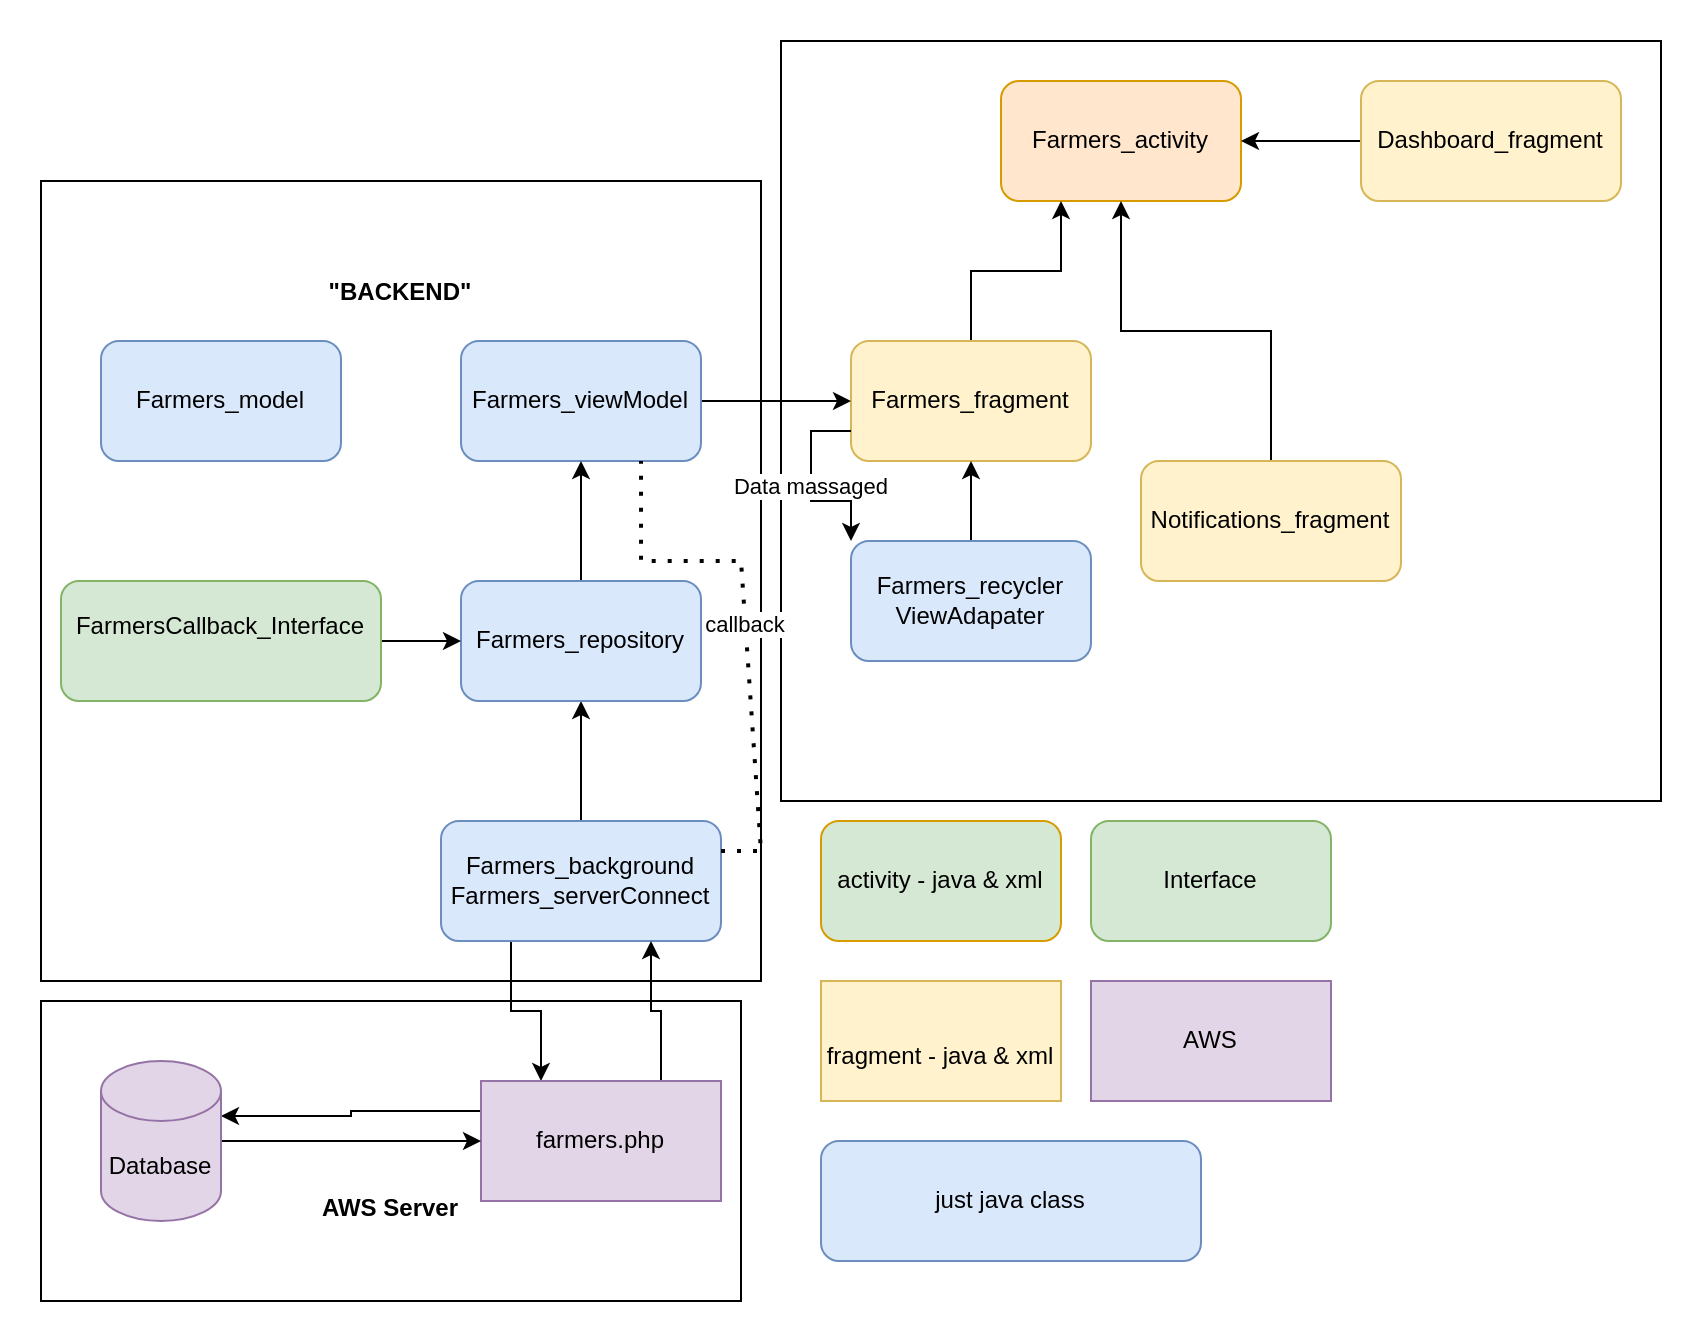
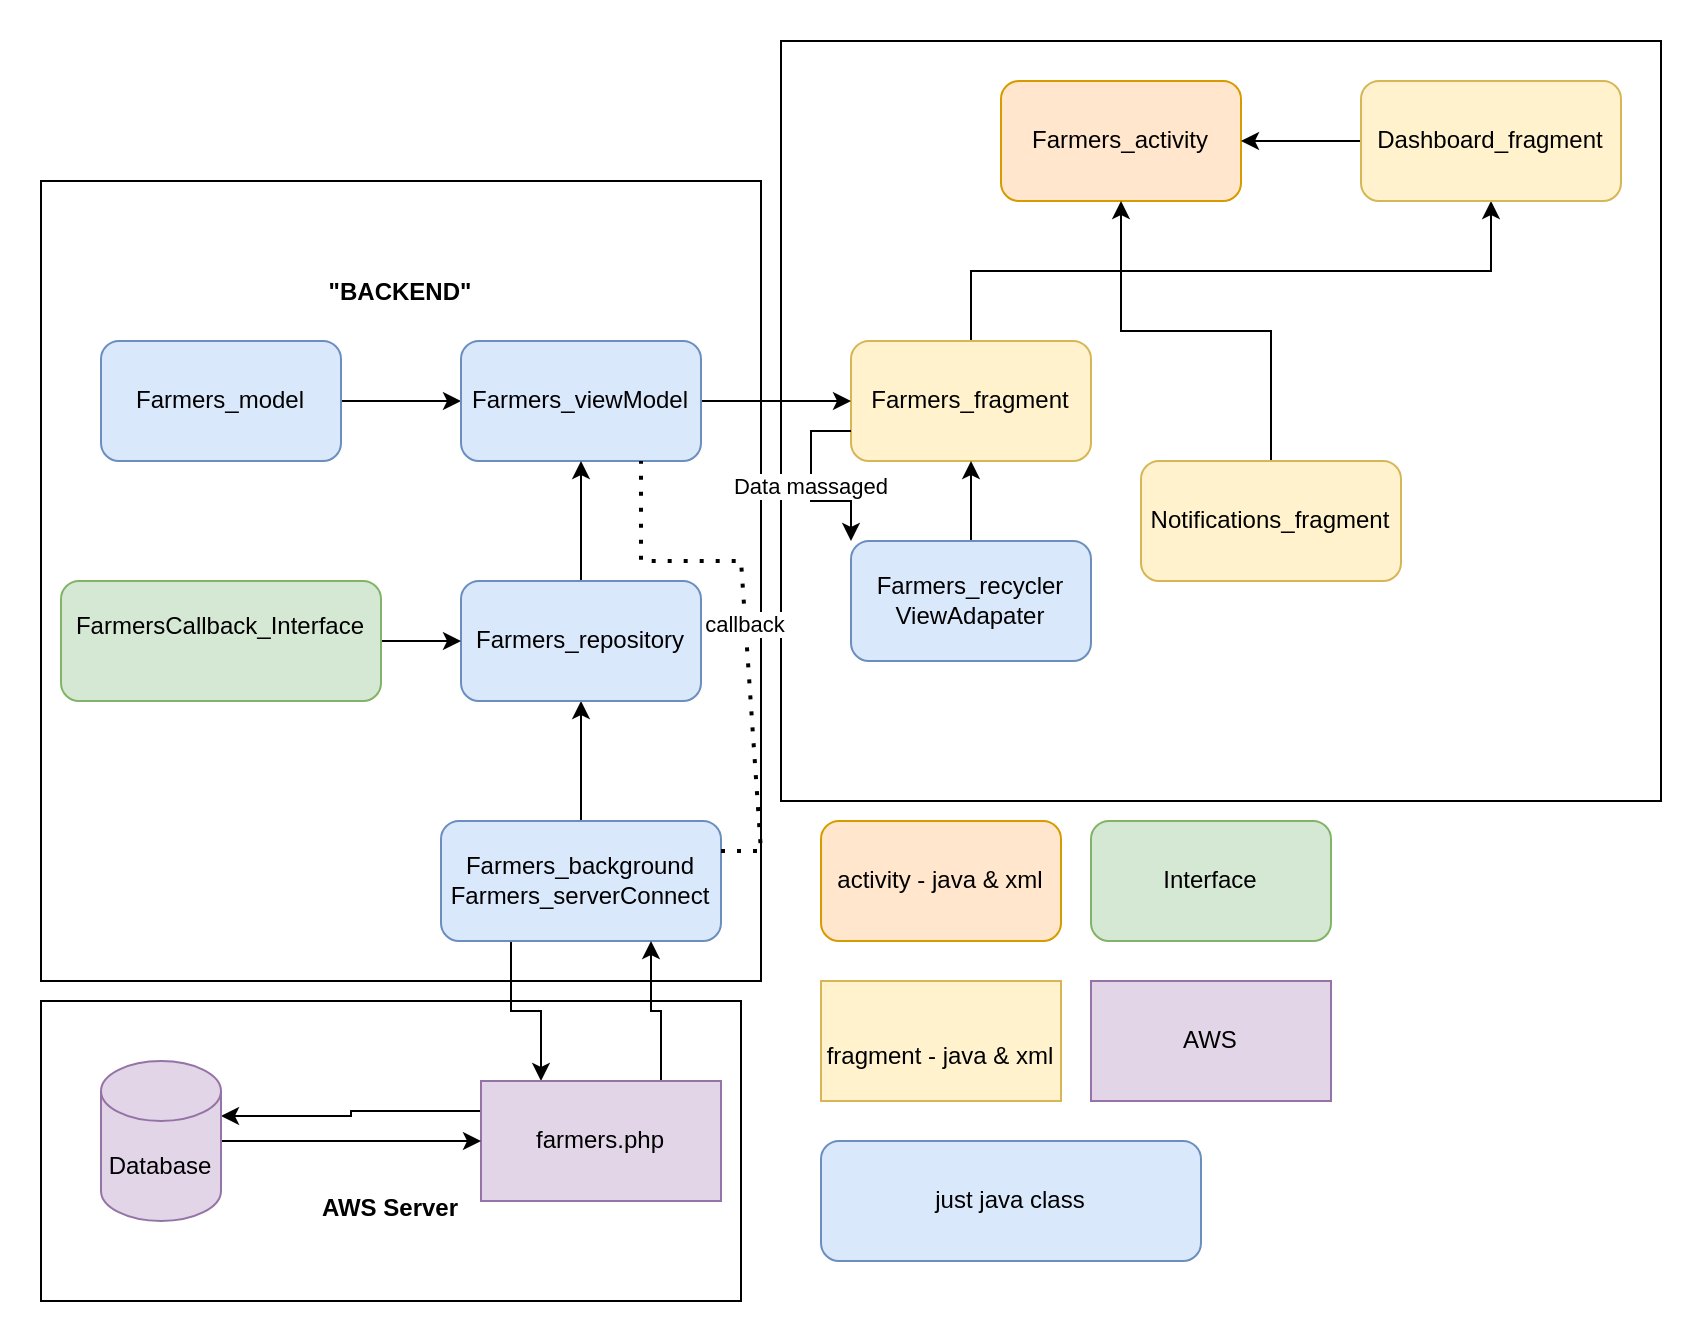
(1061, 244) -> (1303, 271)
none -> (394, 401)
(941, 881) -> (941, 881)
